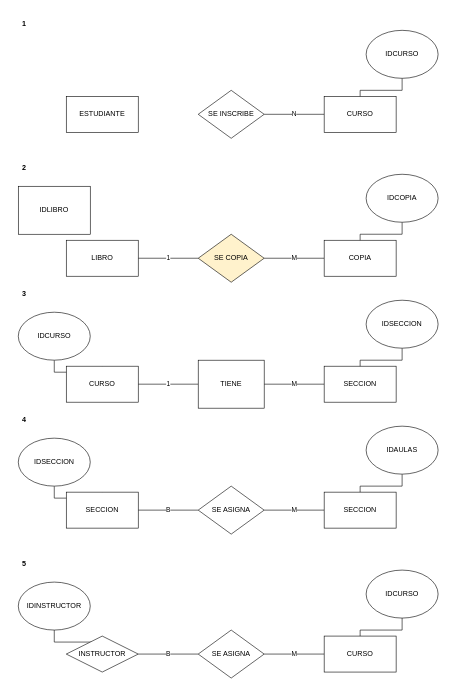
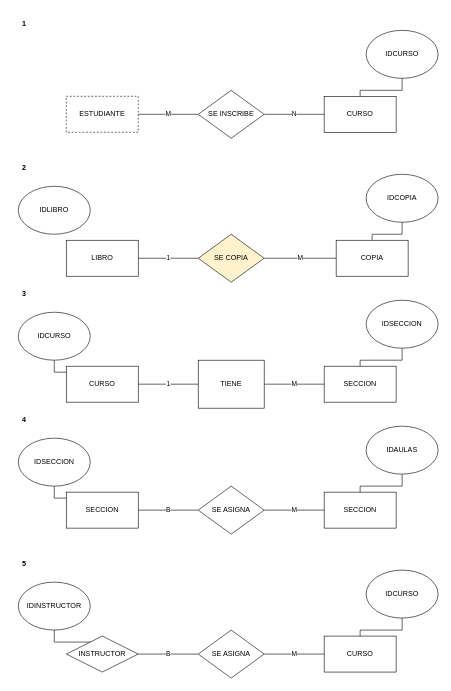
(102, 114) -> (102, 114)
none -> (168, 114)
(54, 210) -> (54, 210)
(360, 258) -> (372, 258)
